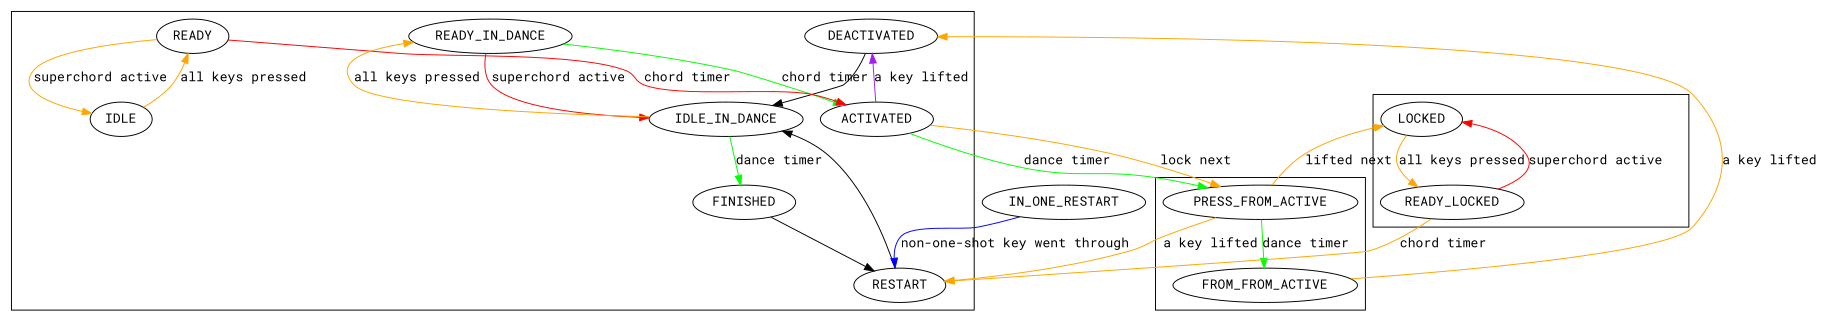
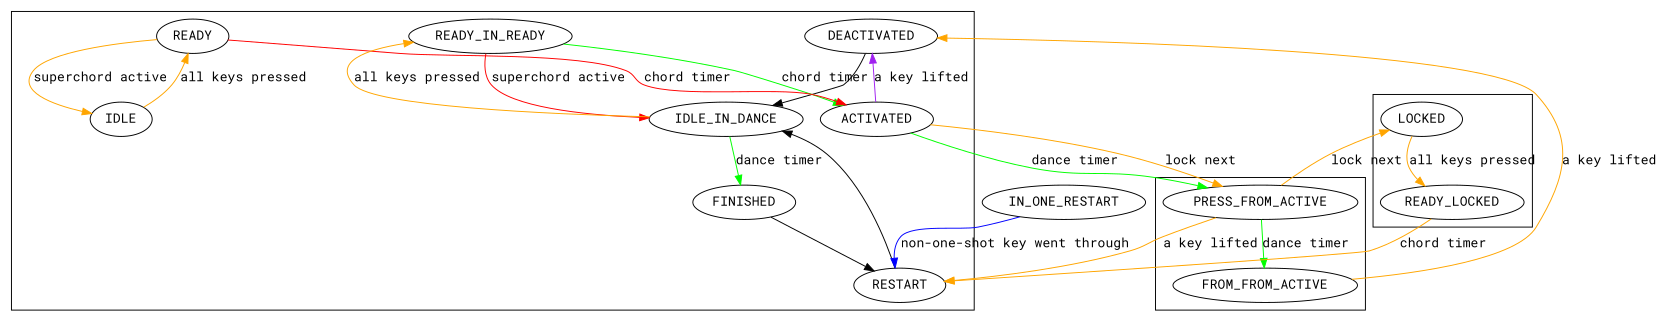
(490, 36) -> (490, 36)
(1522, 150) -> none
(1349, 161) -> (1367, 161)
